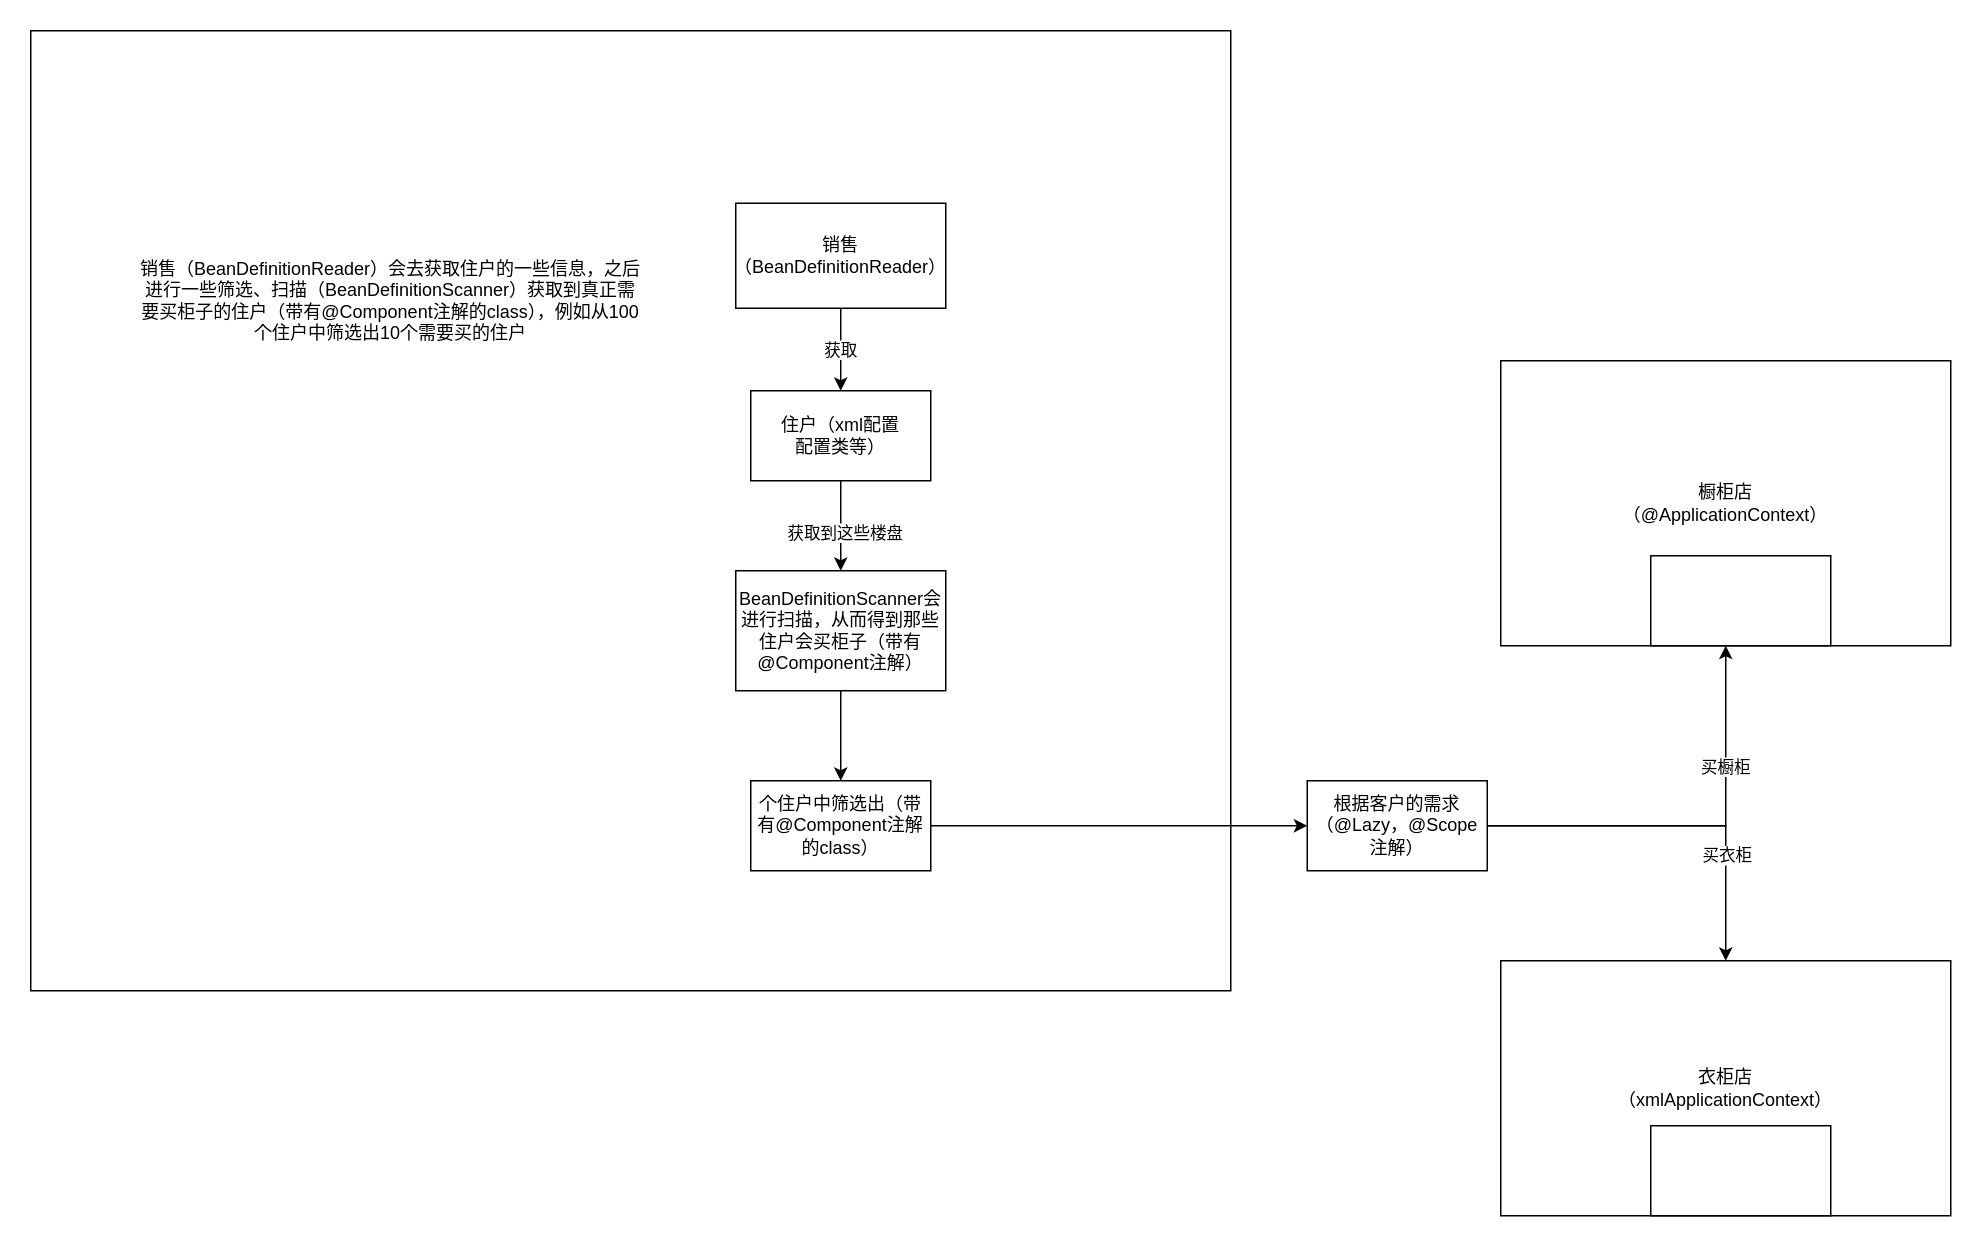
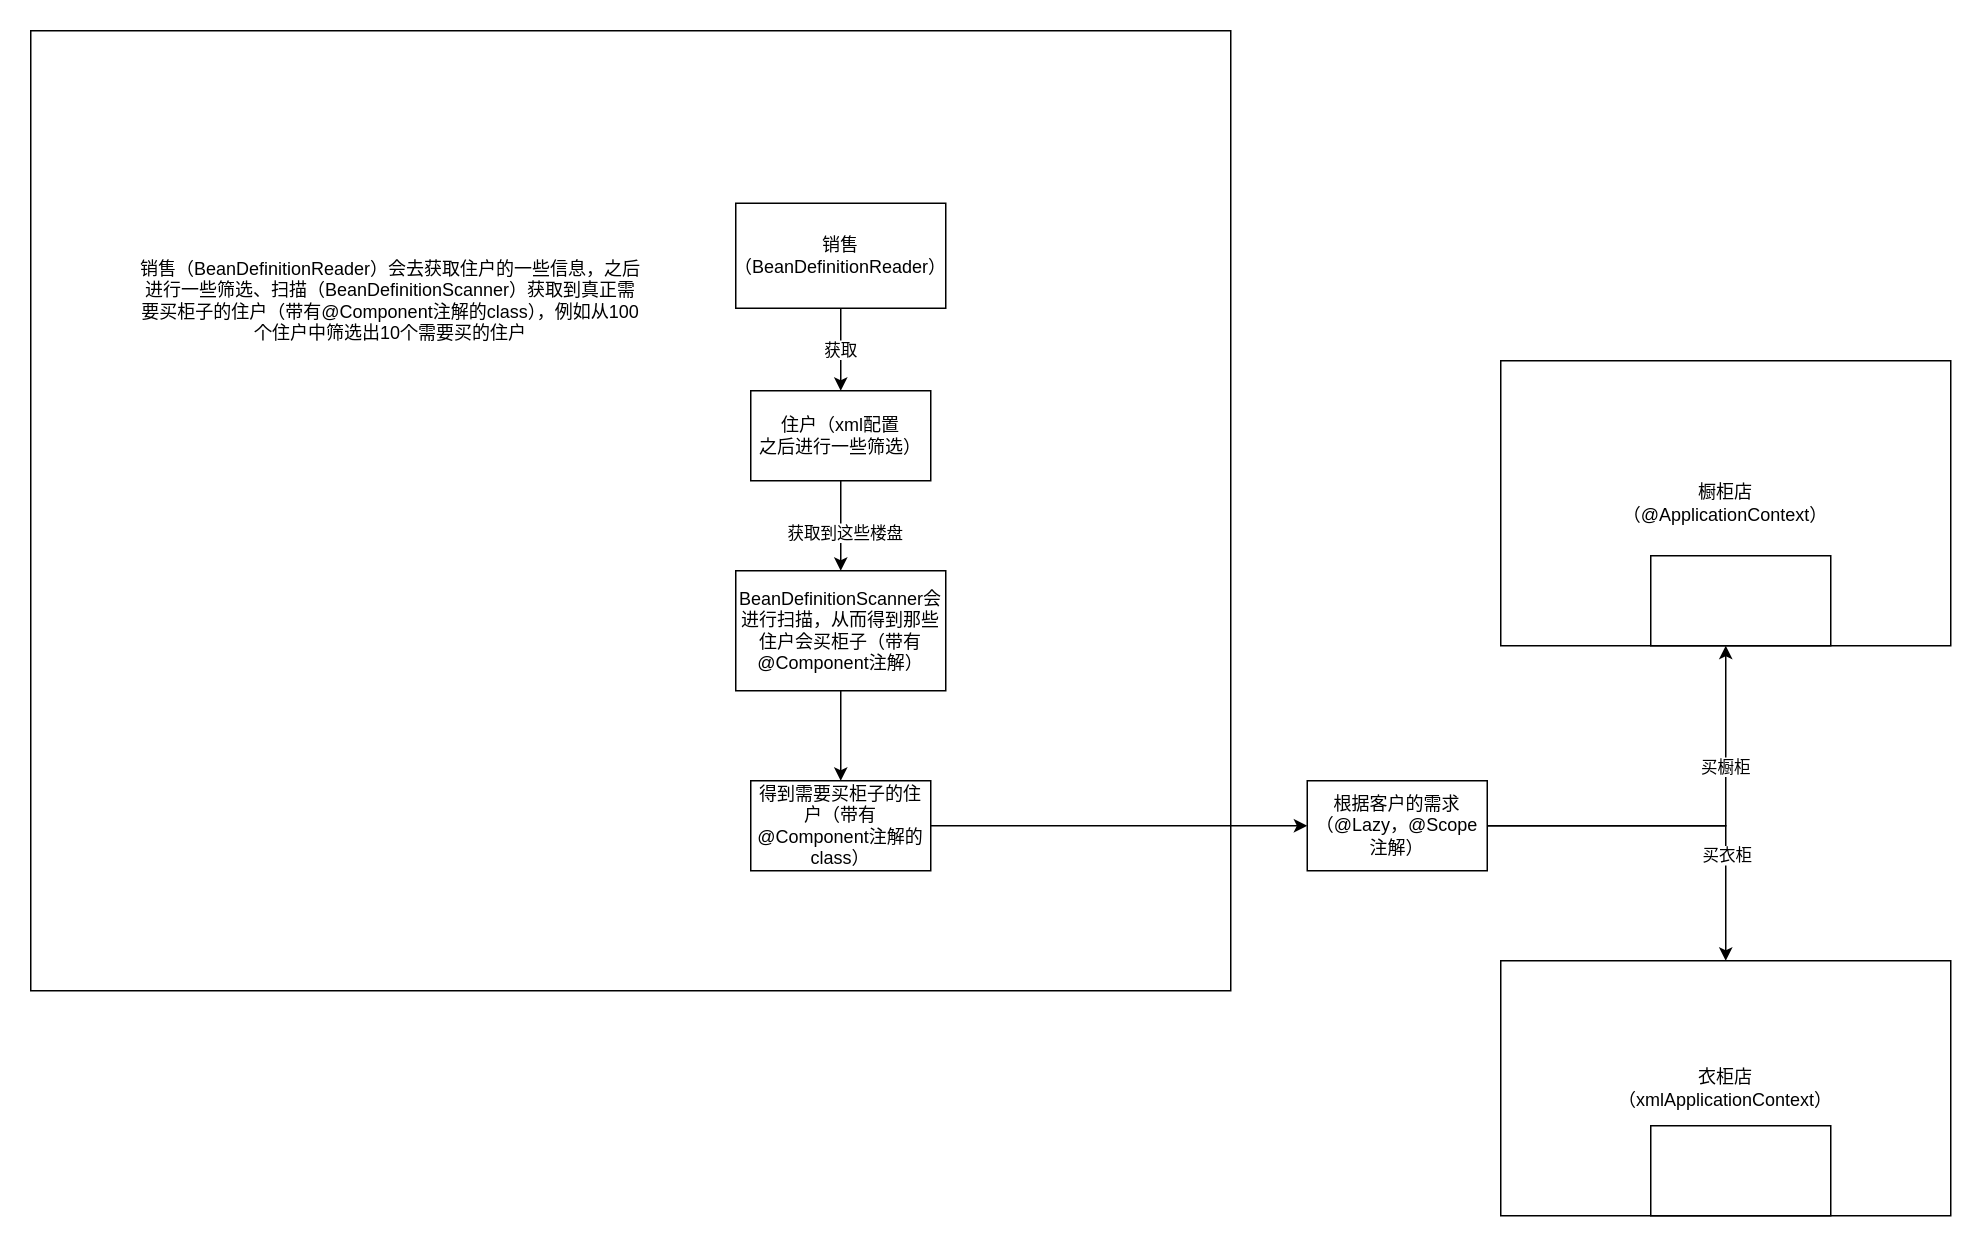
(841, 436) -> (841, 436)
(841, 826) -> (841, 826)
